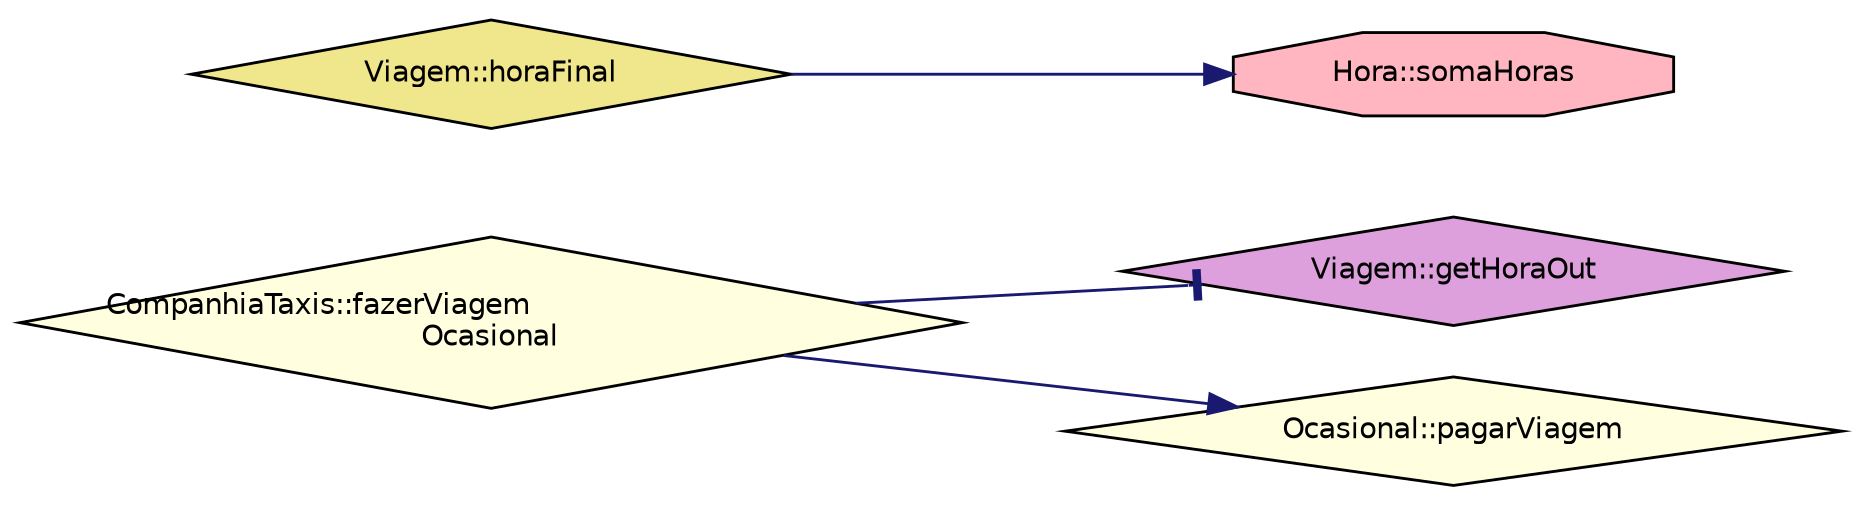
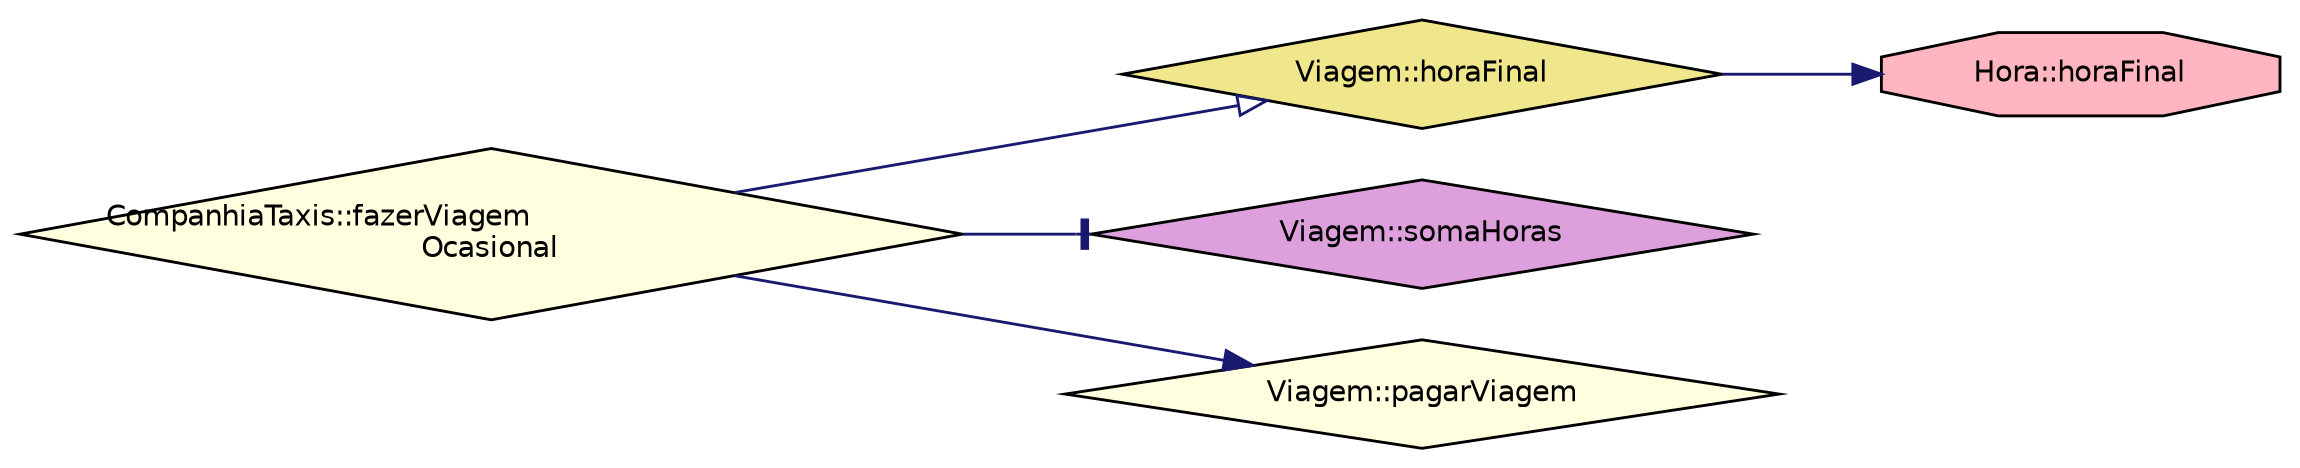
(1453, 74) -> (2081, 74)
none -> (986, 149)
(1453, 271) -> (1422, 234)
(1453, 431) -> (1422, 394)
